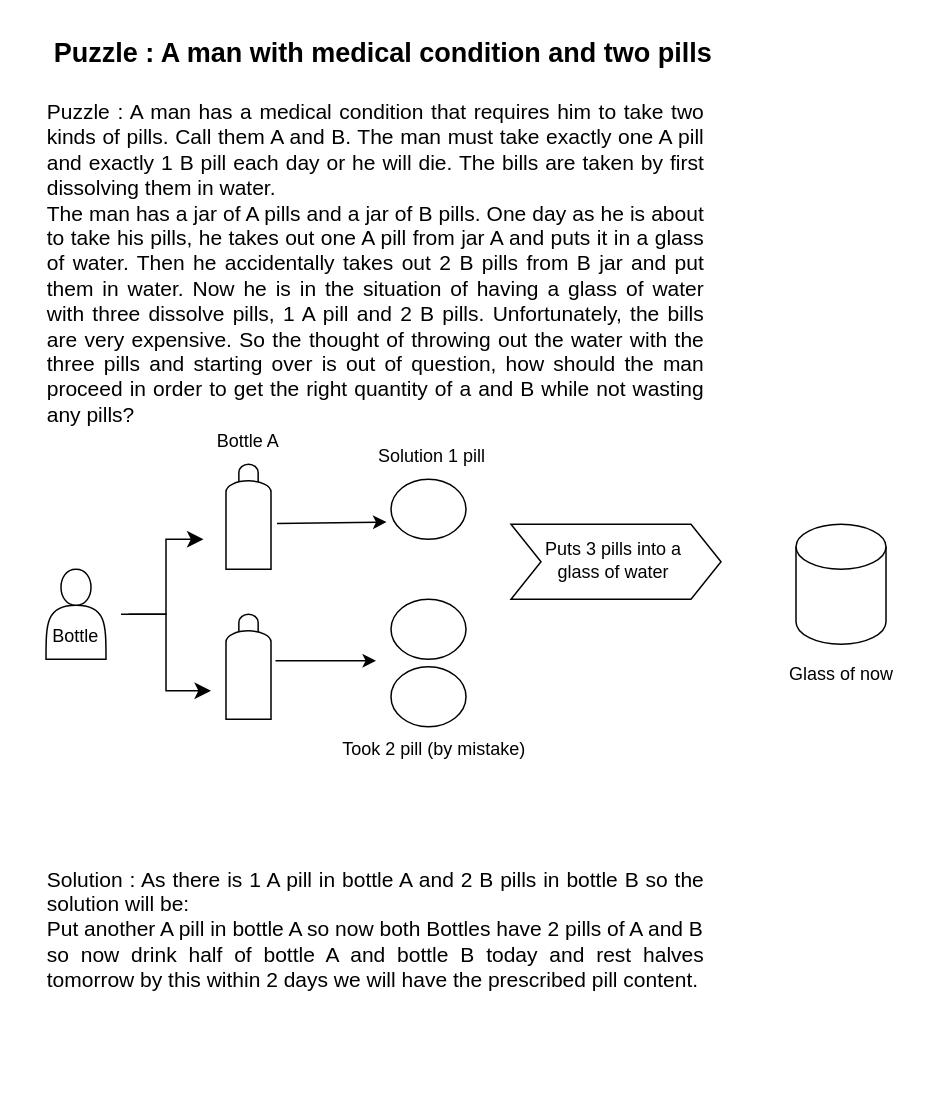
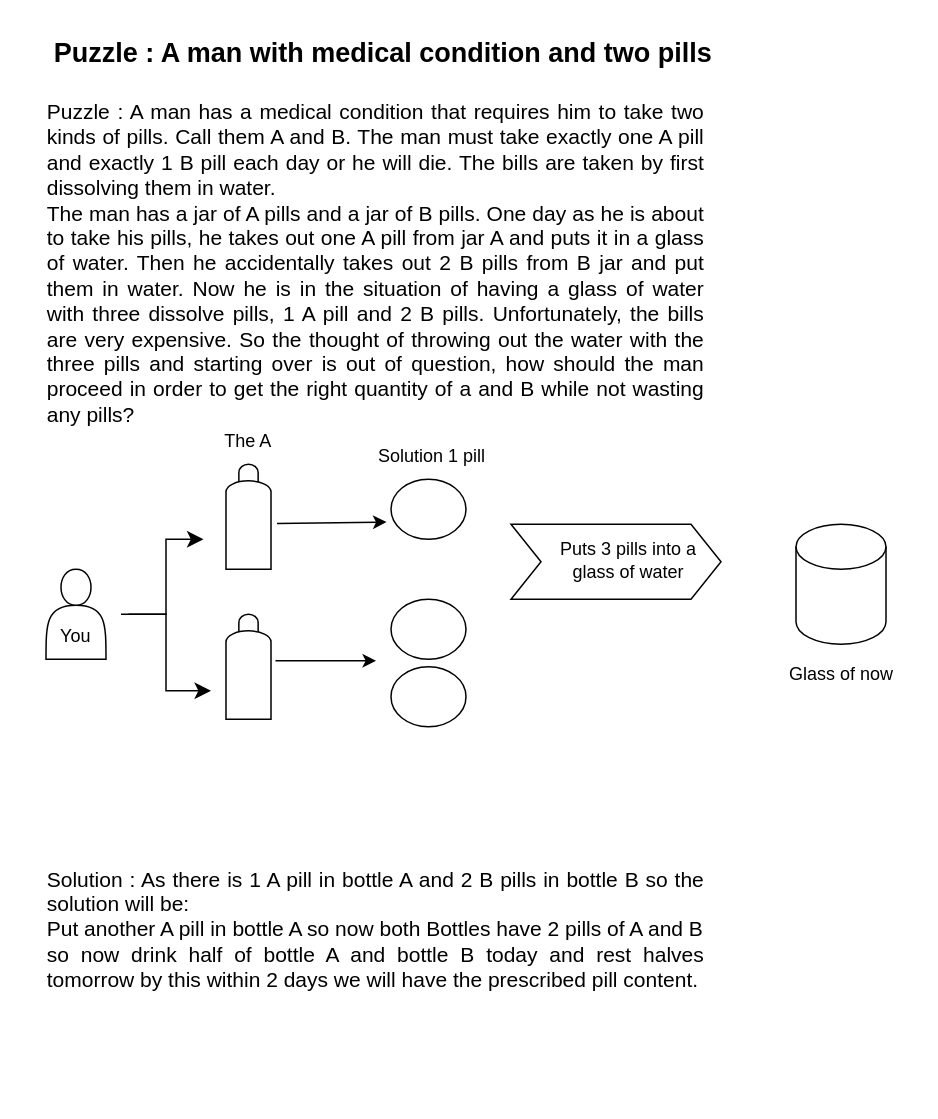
(248, 442) -> (248, 442)
(614, 560) -> (629, 560)
(76, 637) -> (76, 637)
(433, 749) -> none
